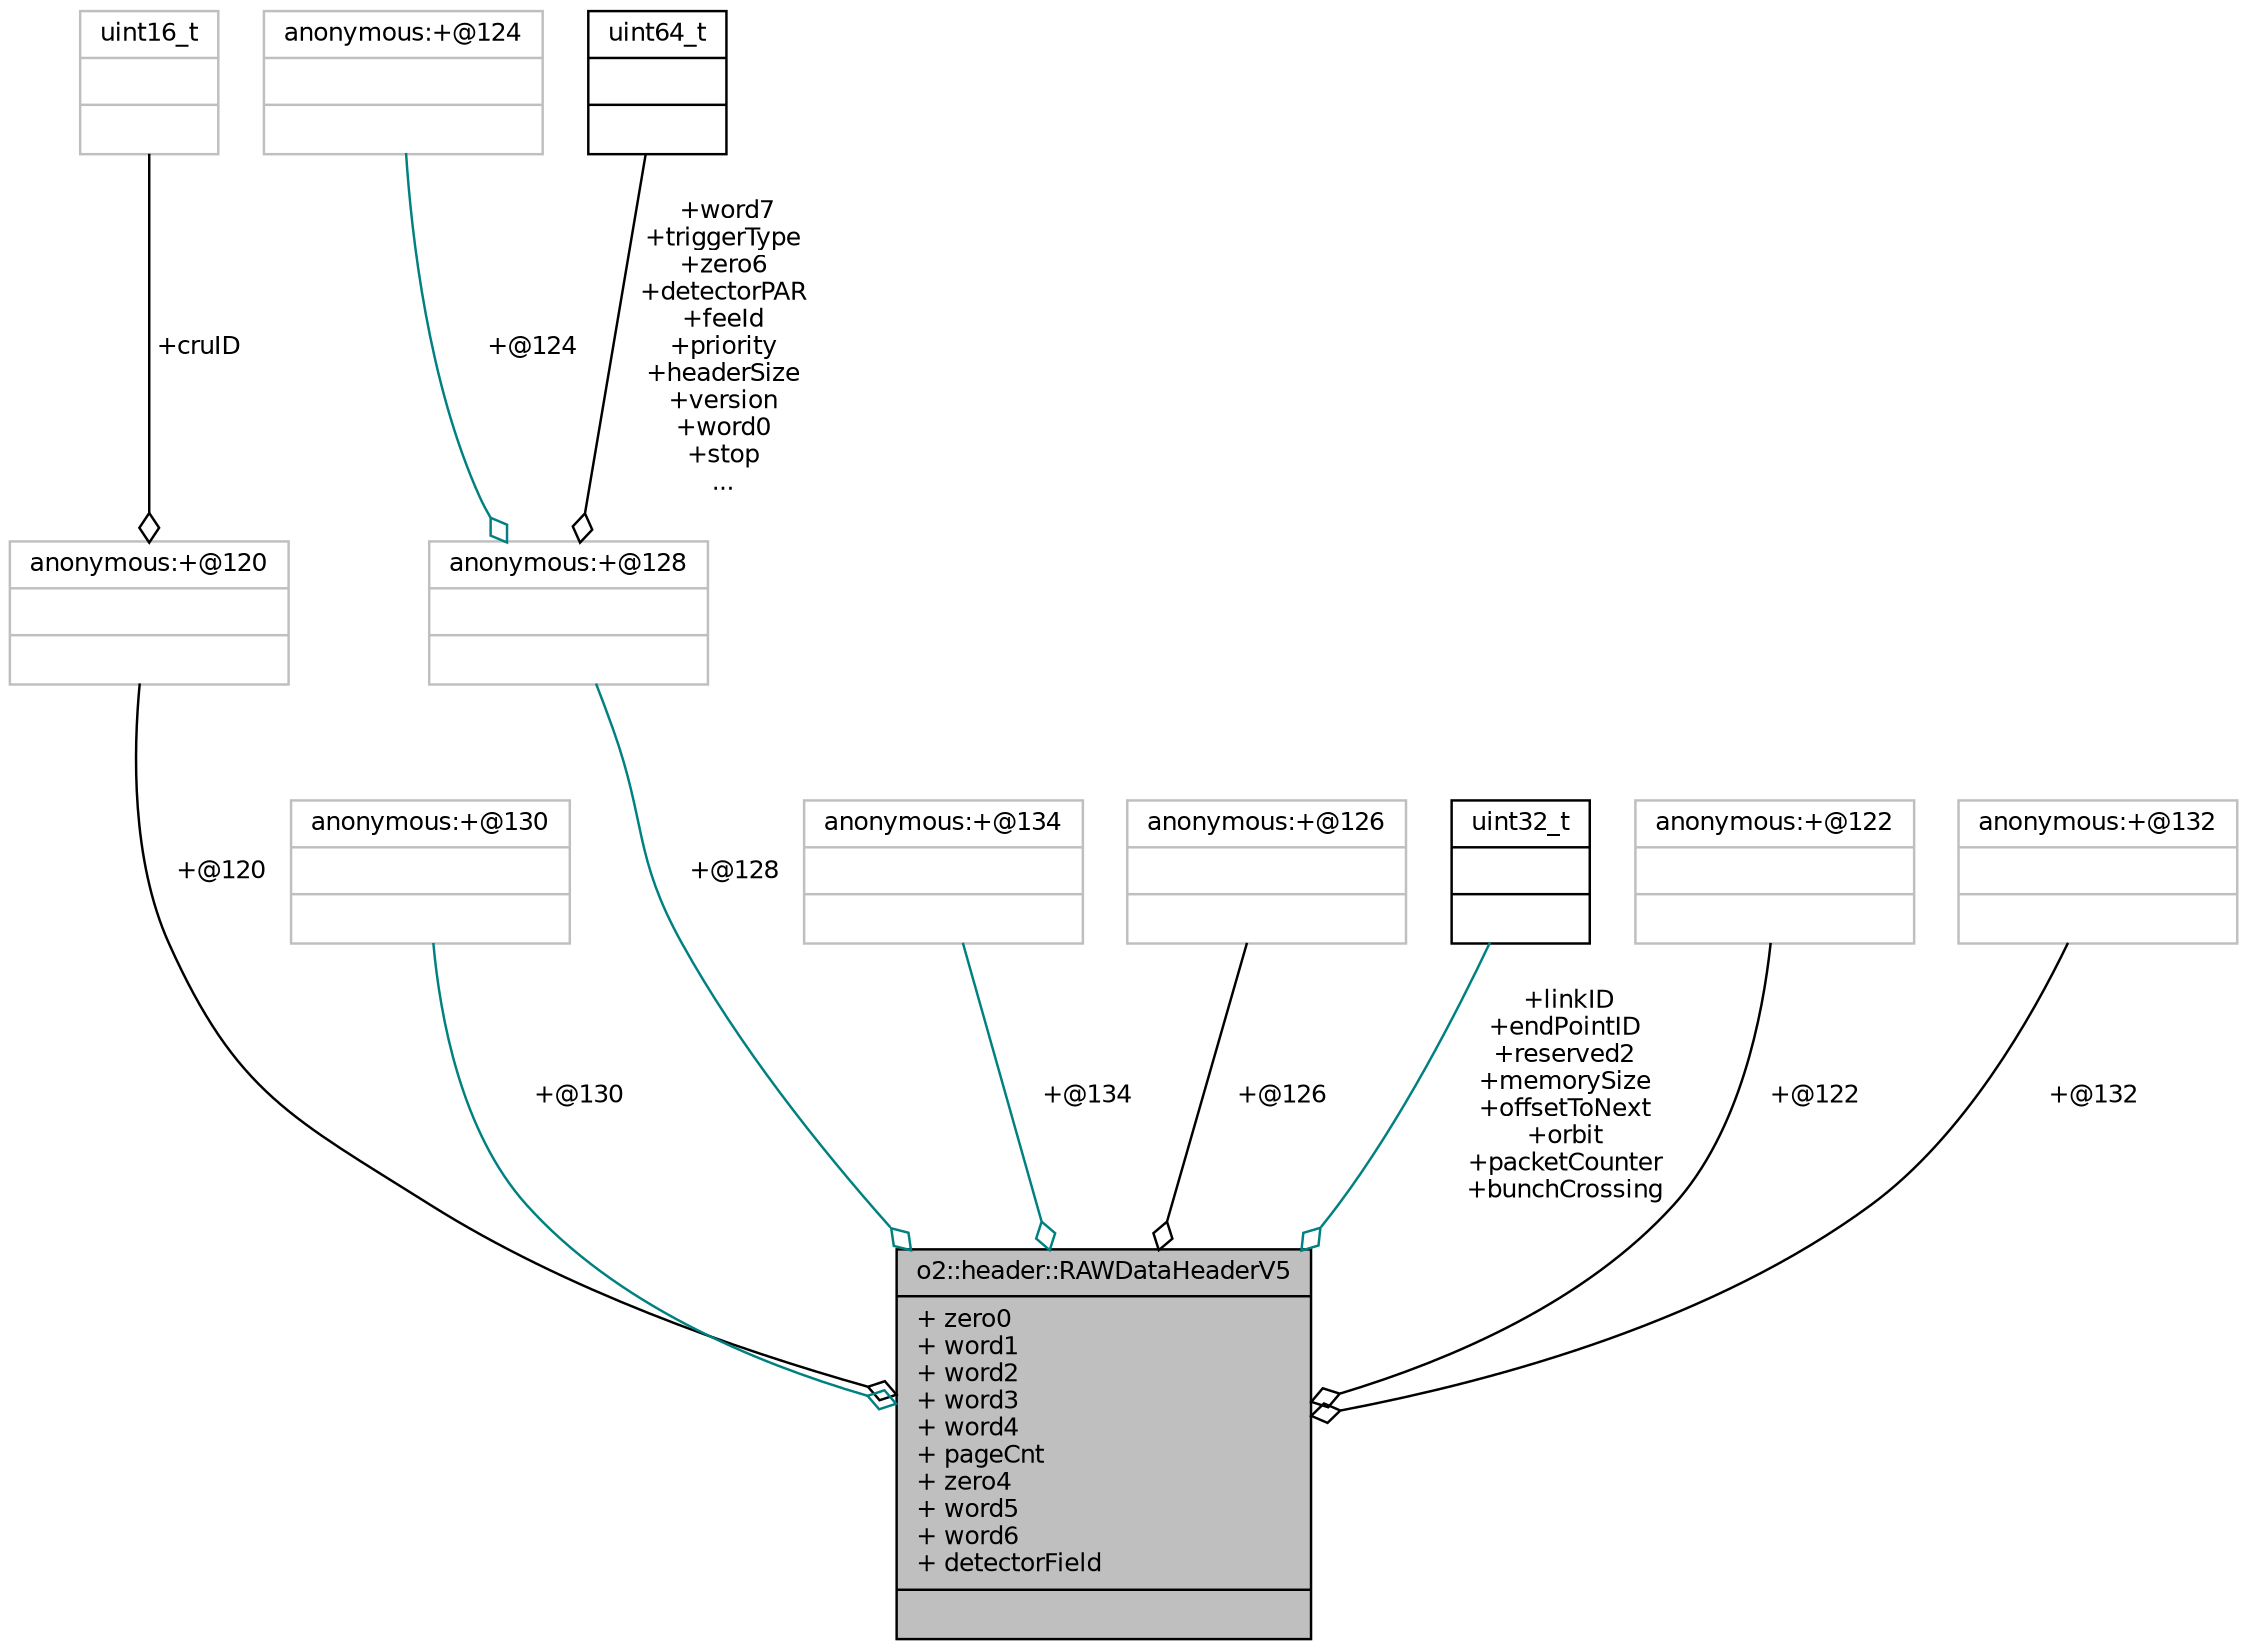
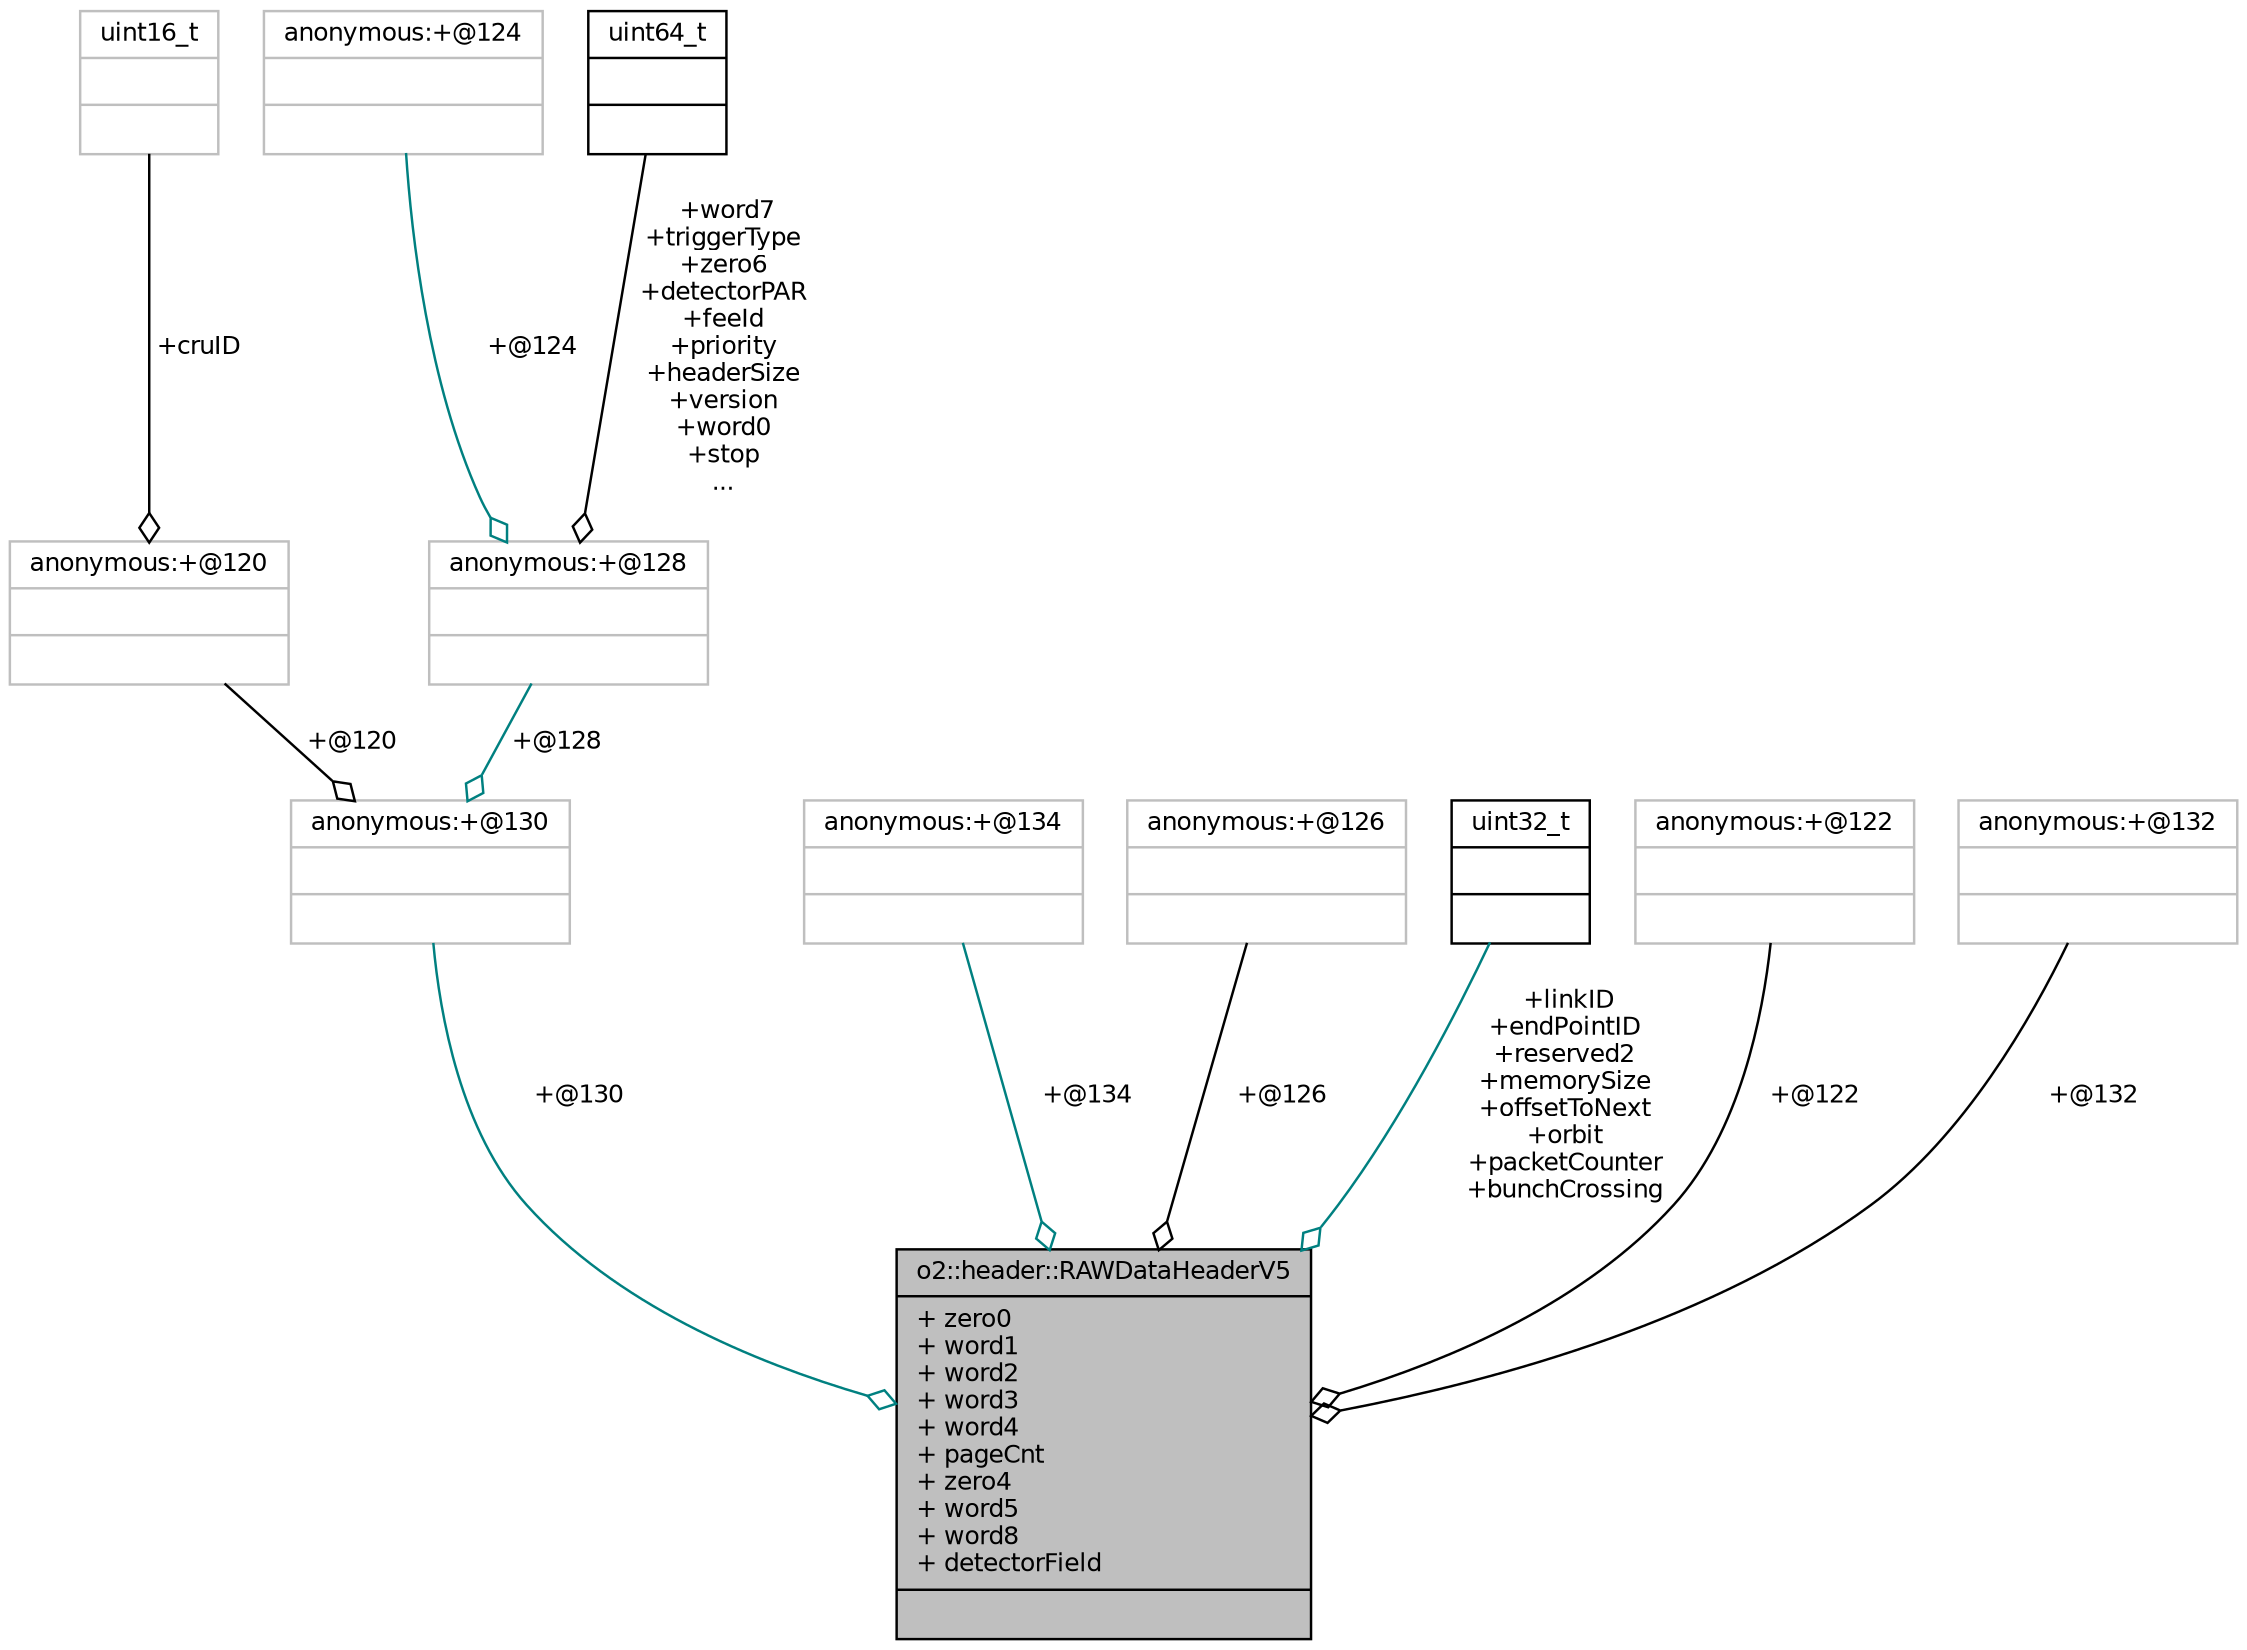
(702, 977) -> (507, 729)
(359, 1160) -> (278, 732)
(968, 1537) -> (968, 1537)
